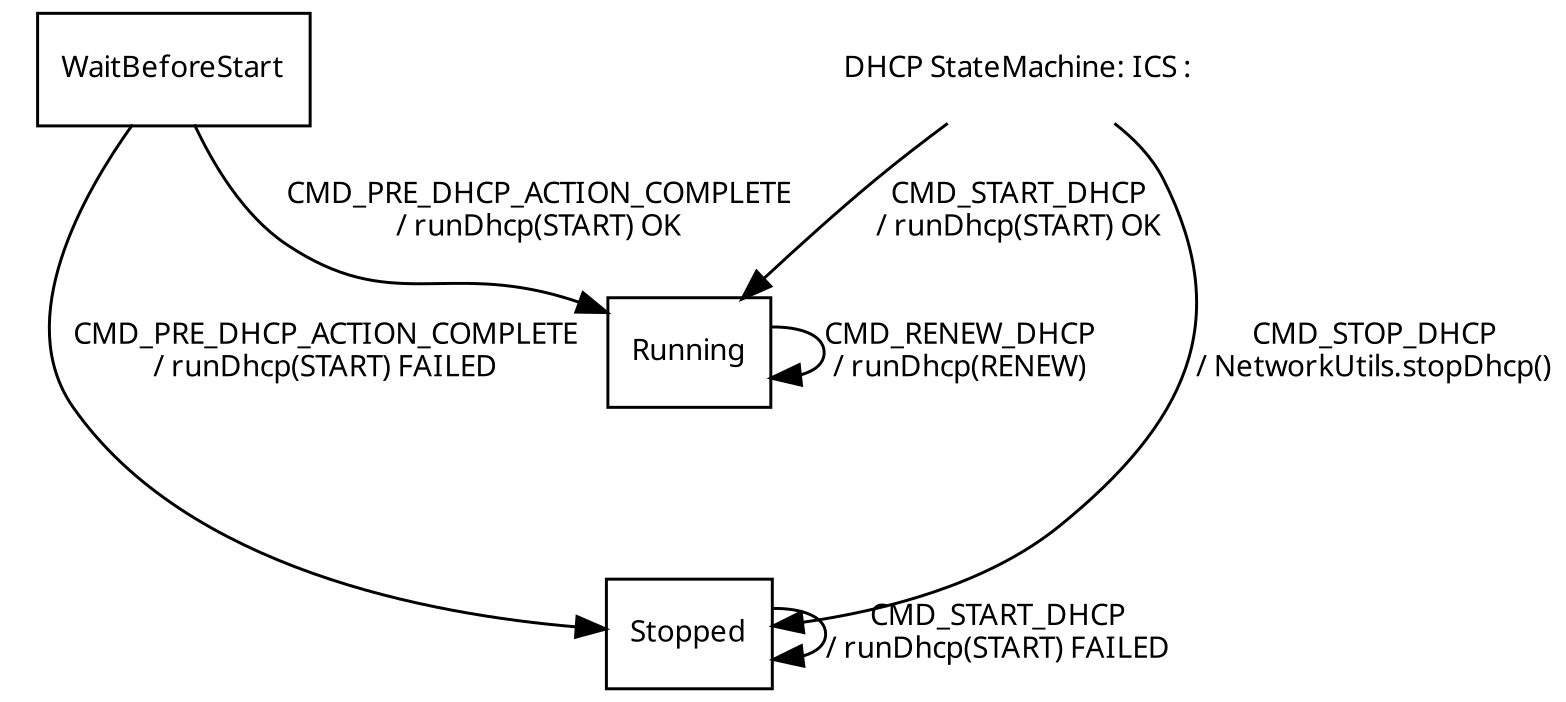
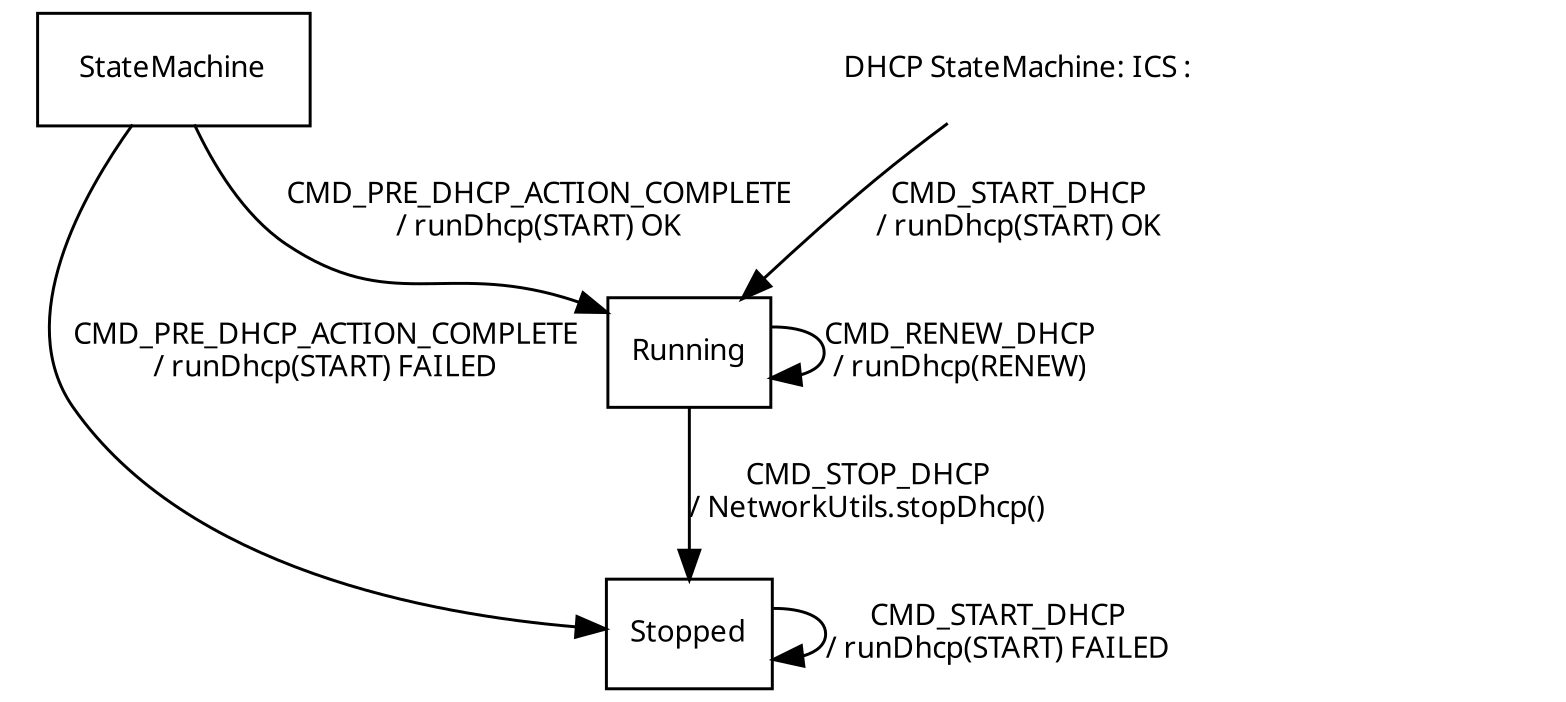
(174, 70) -> (174, 70)
(1131, 458) -> (689, 478)
